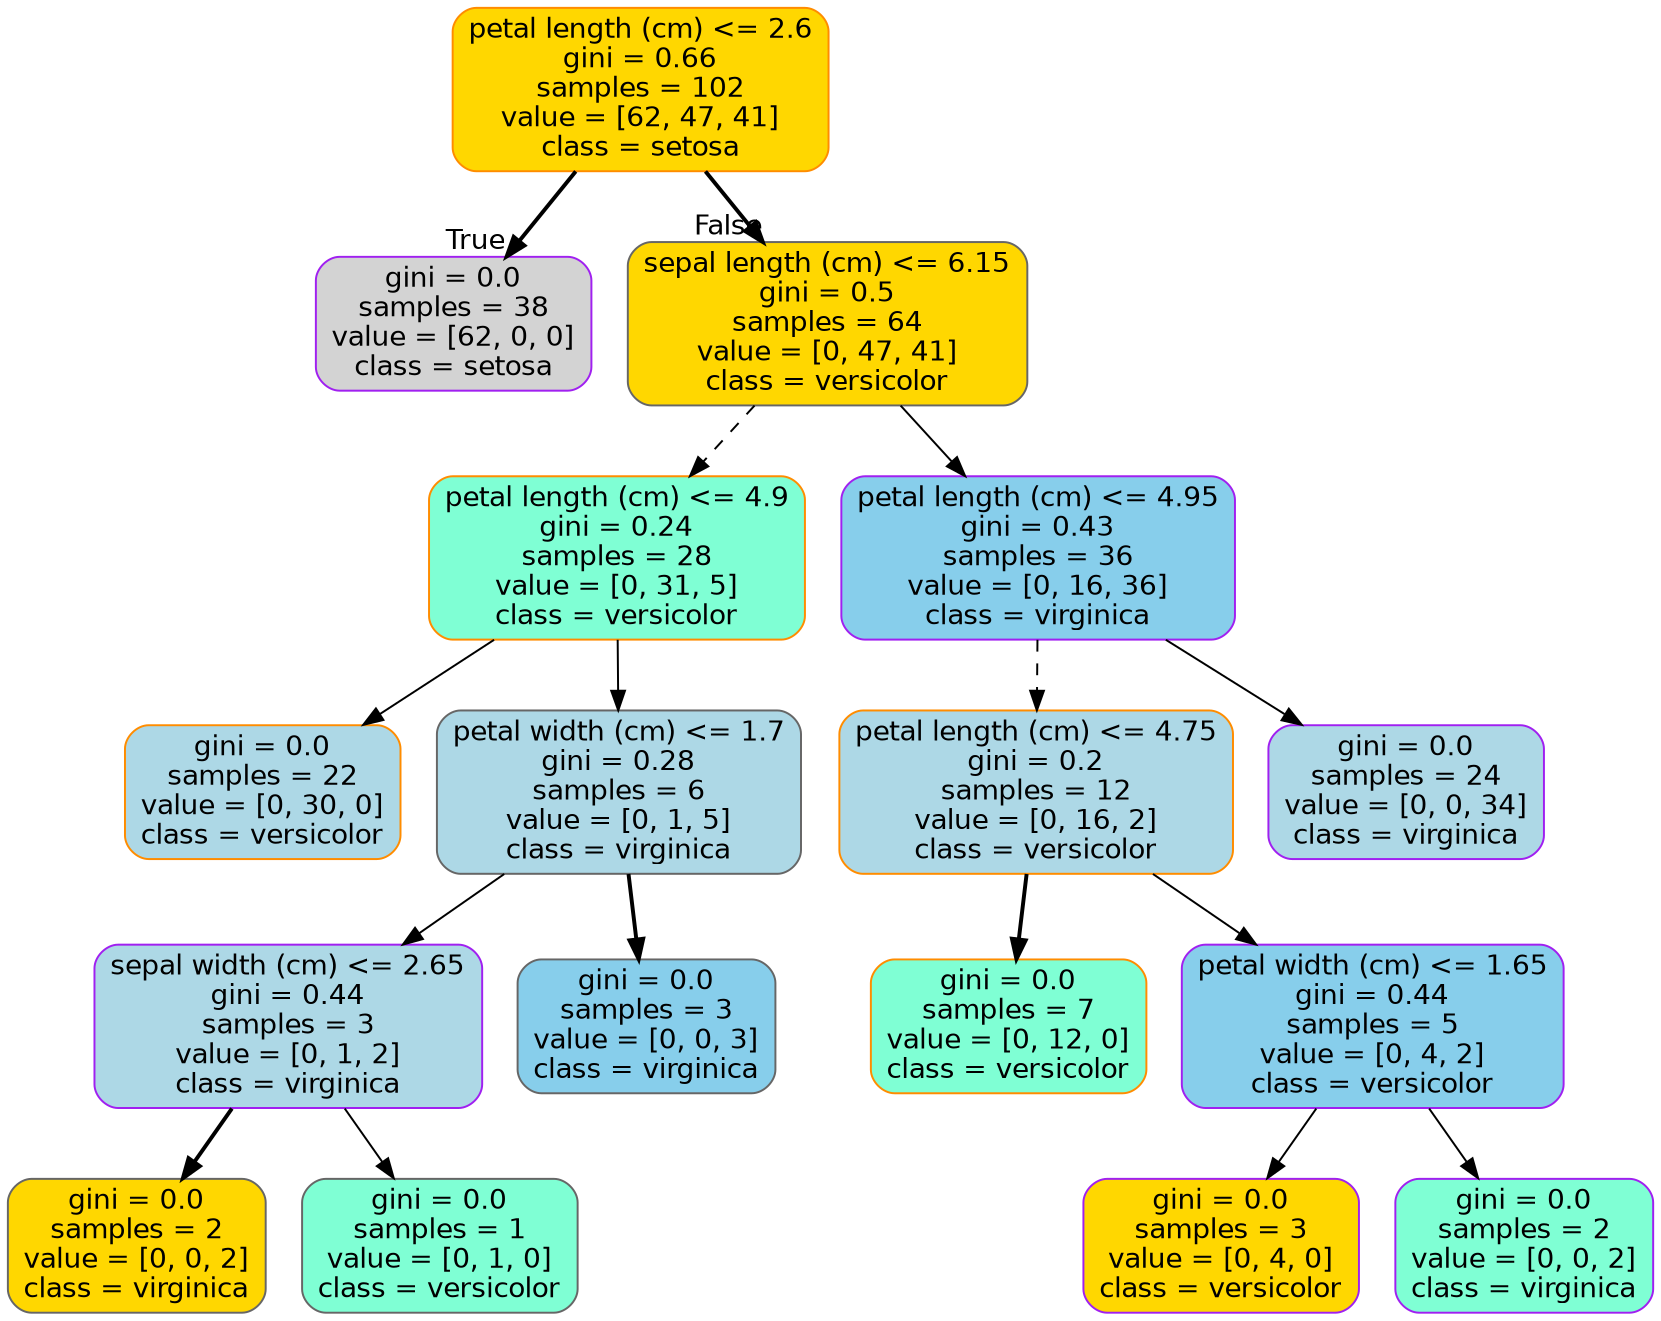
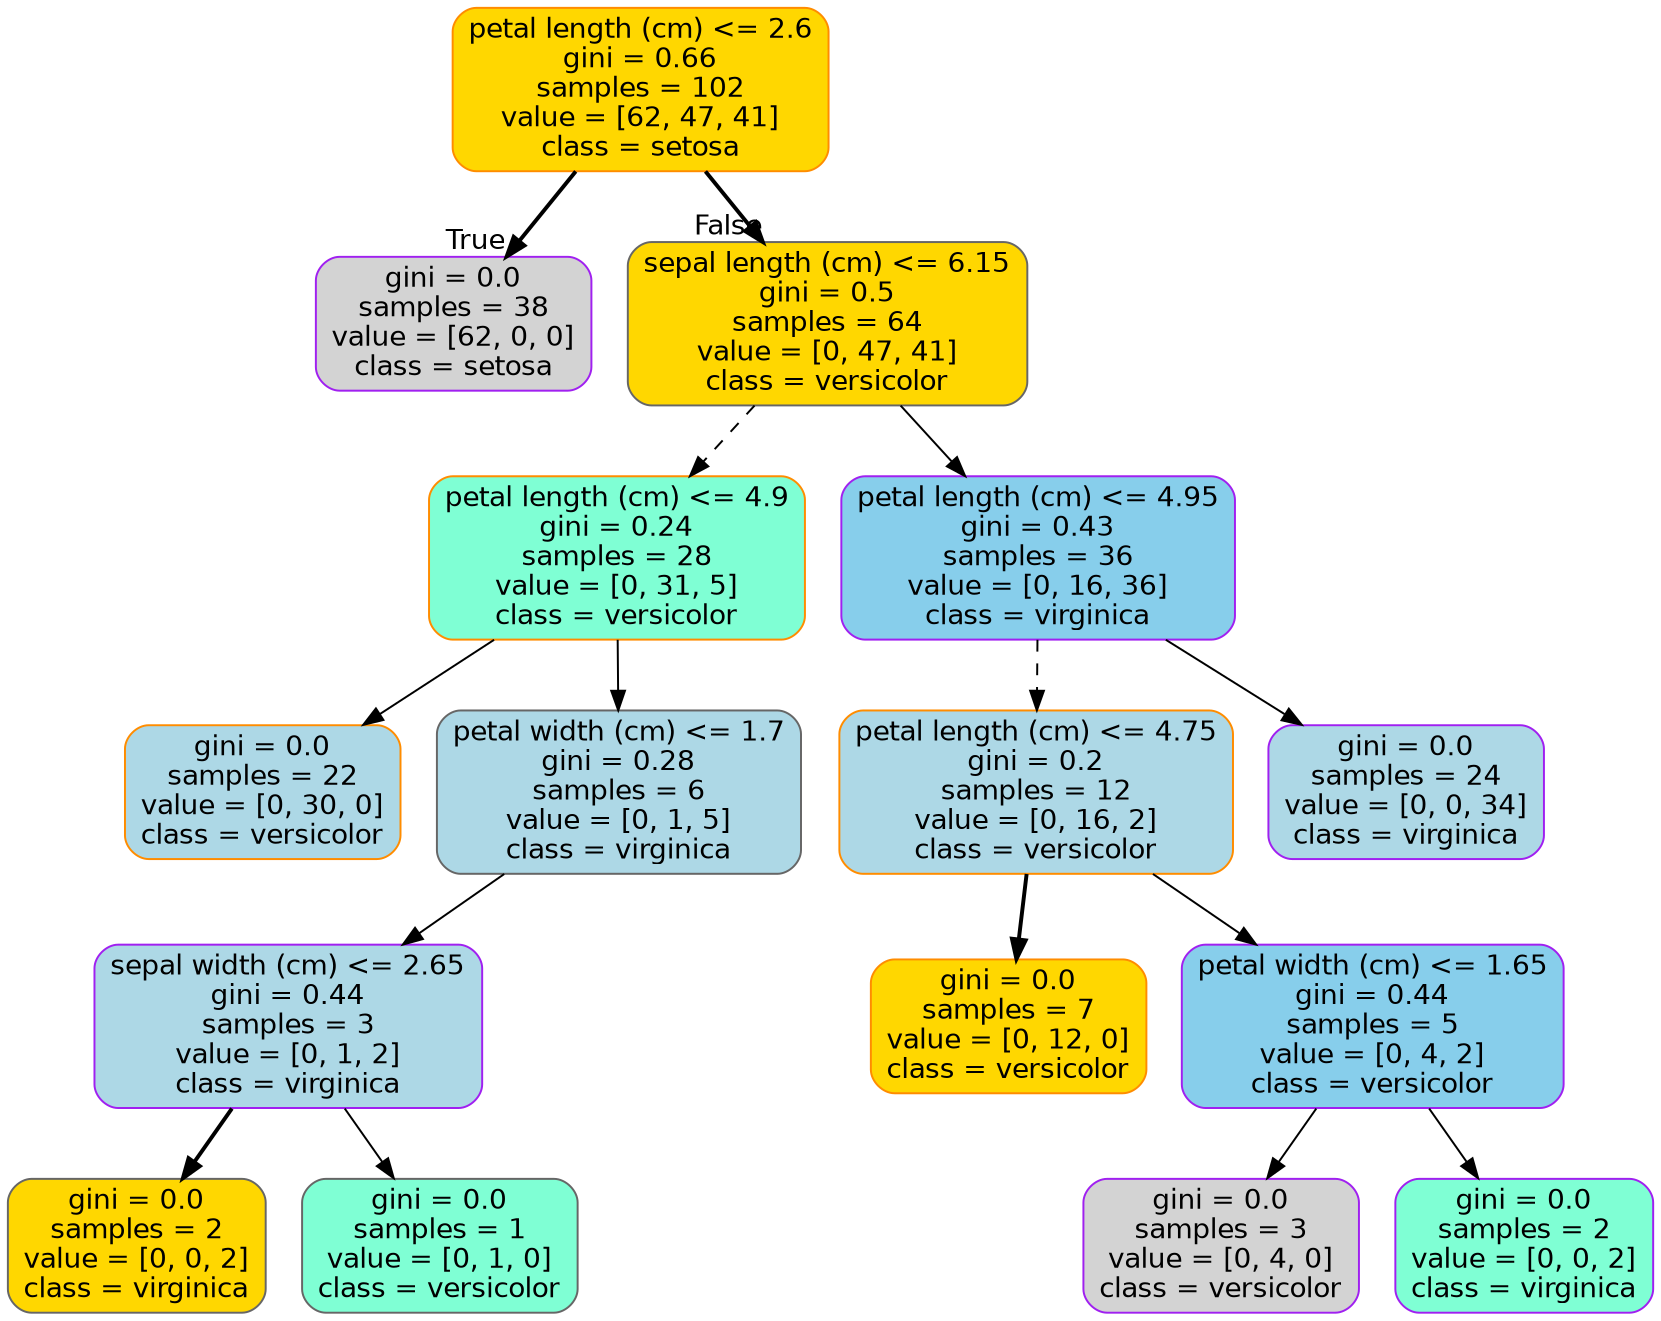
(647, 1026) -> none
(1009, 1026) -> (1009, 1026)
(1221, 1246) -> (1221, 1246)
